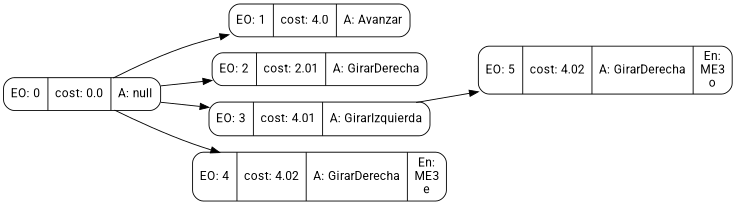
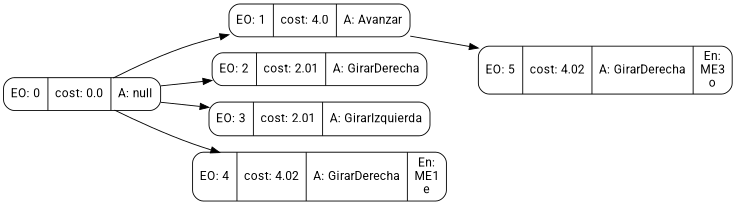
(443, 98) -> (440, 41)
(288, 118) -> (288, 118)
(427, 176) -> (427, 176)
